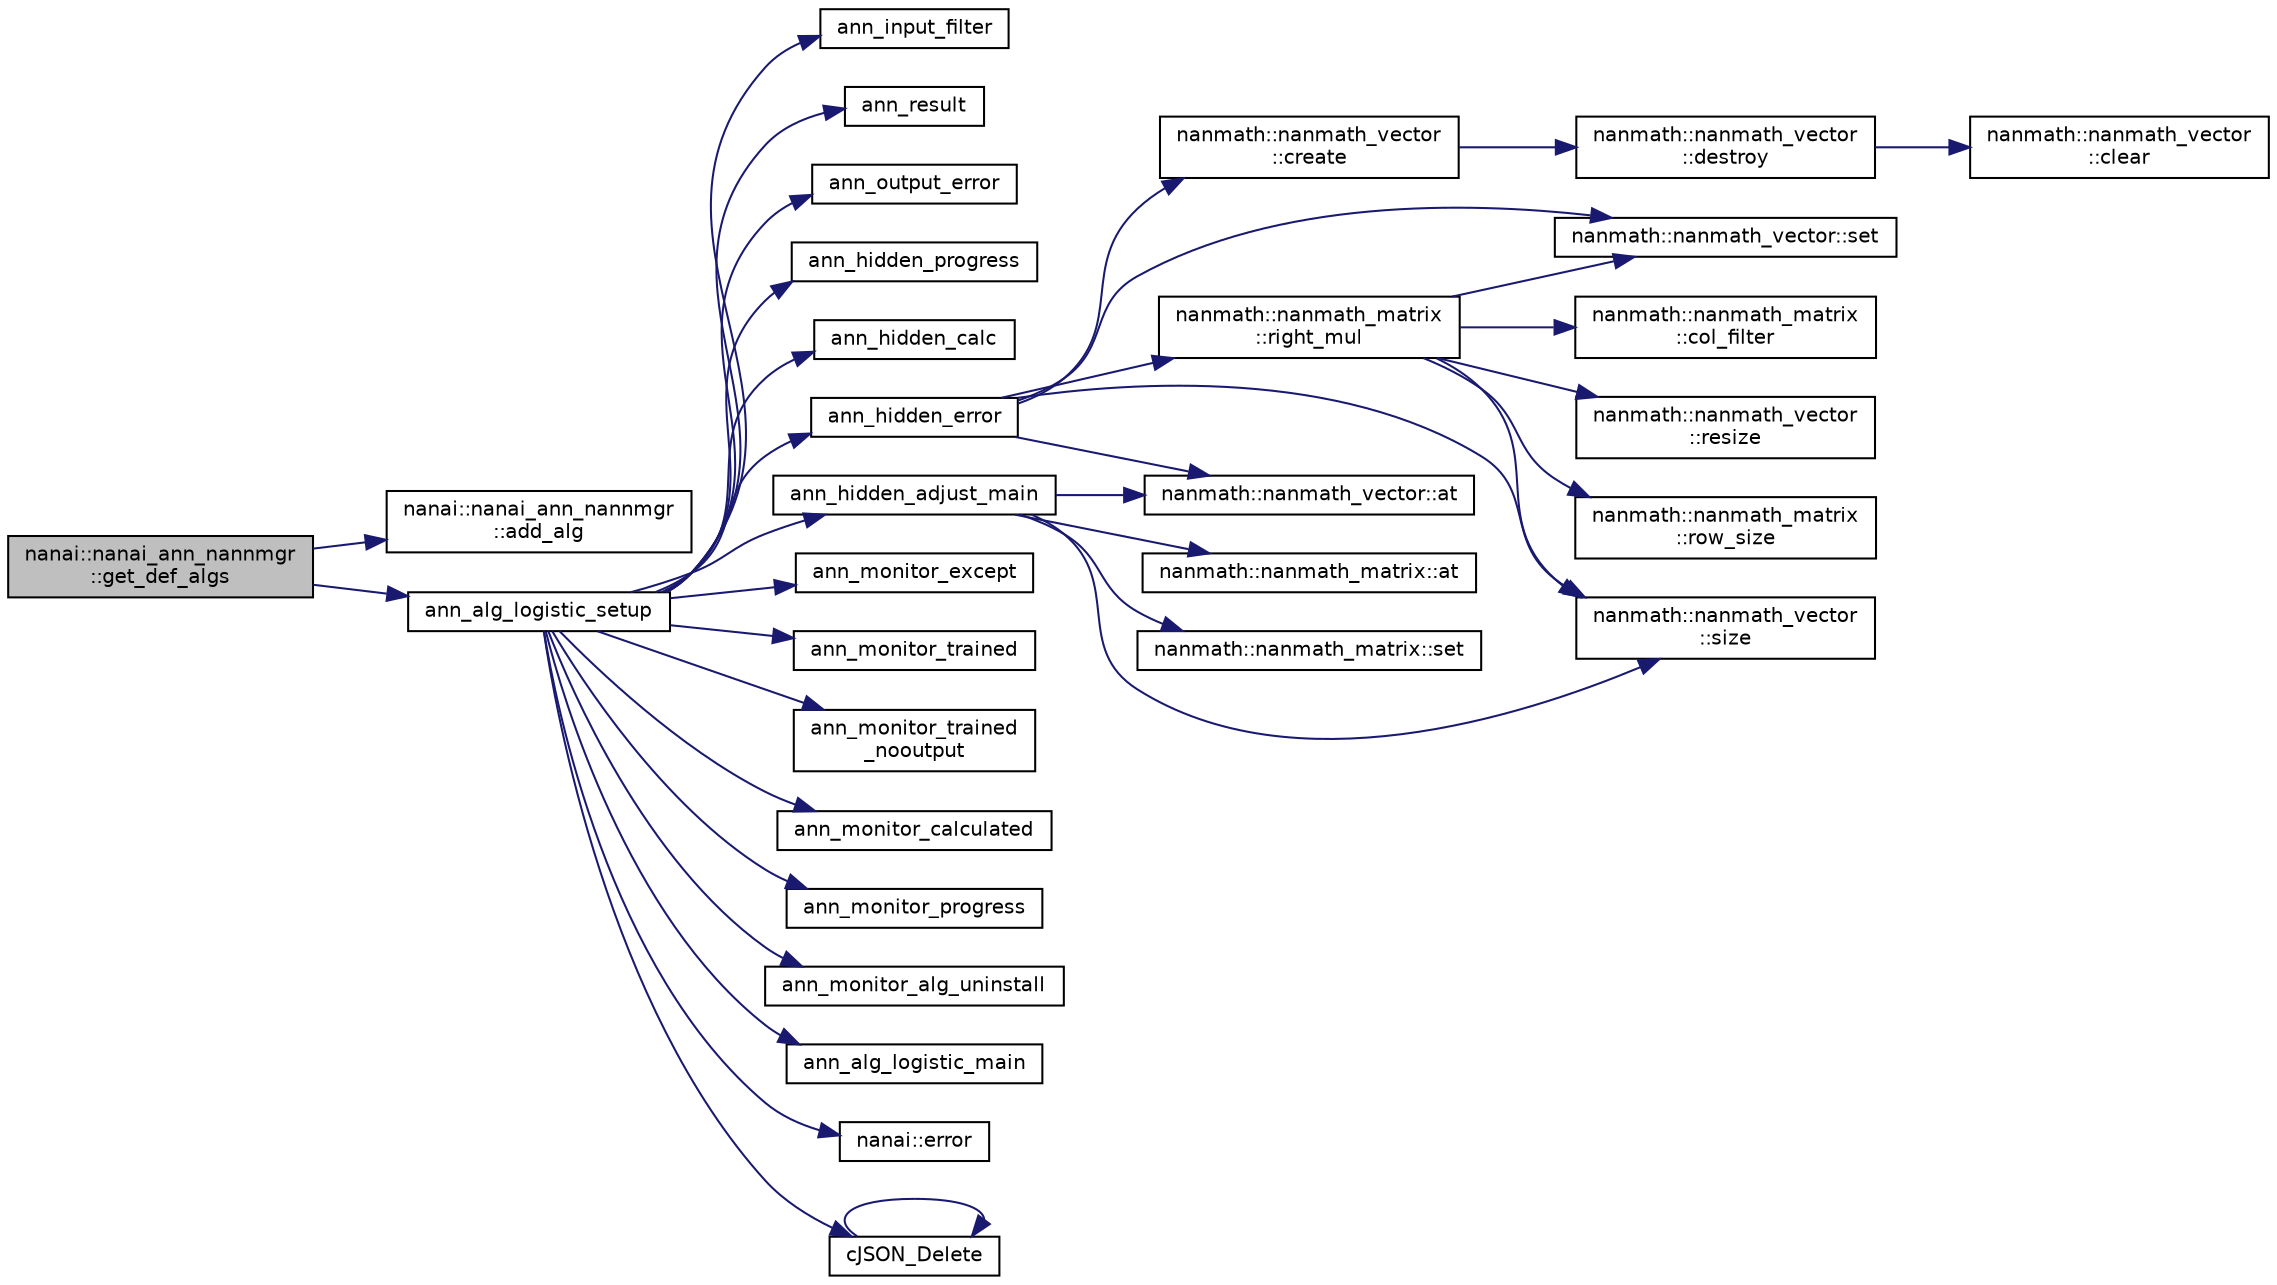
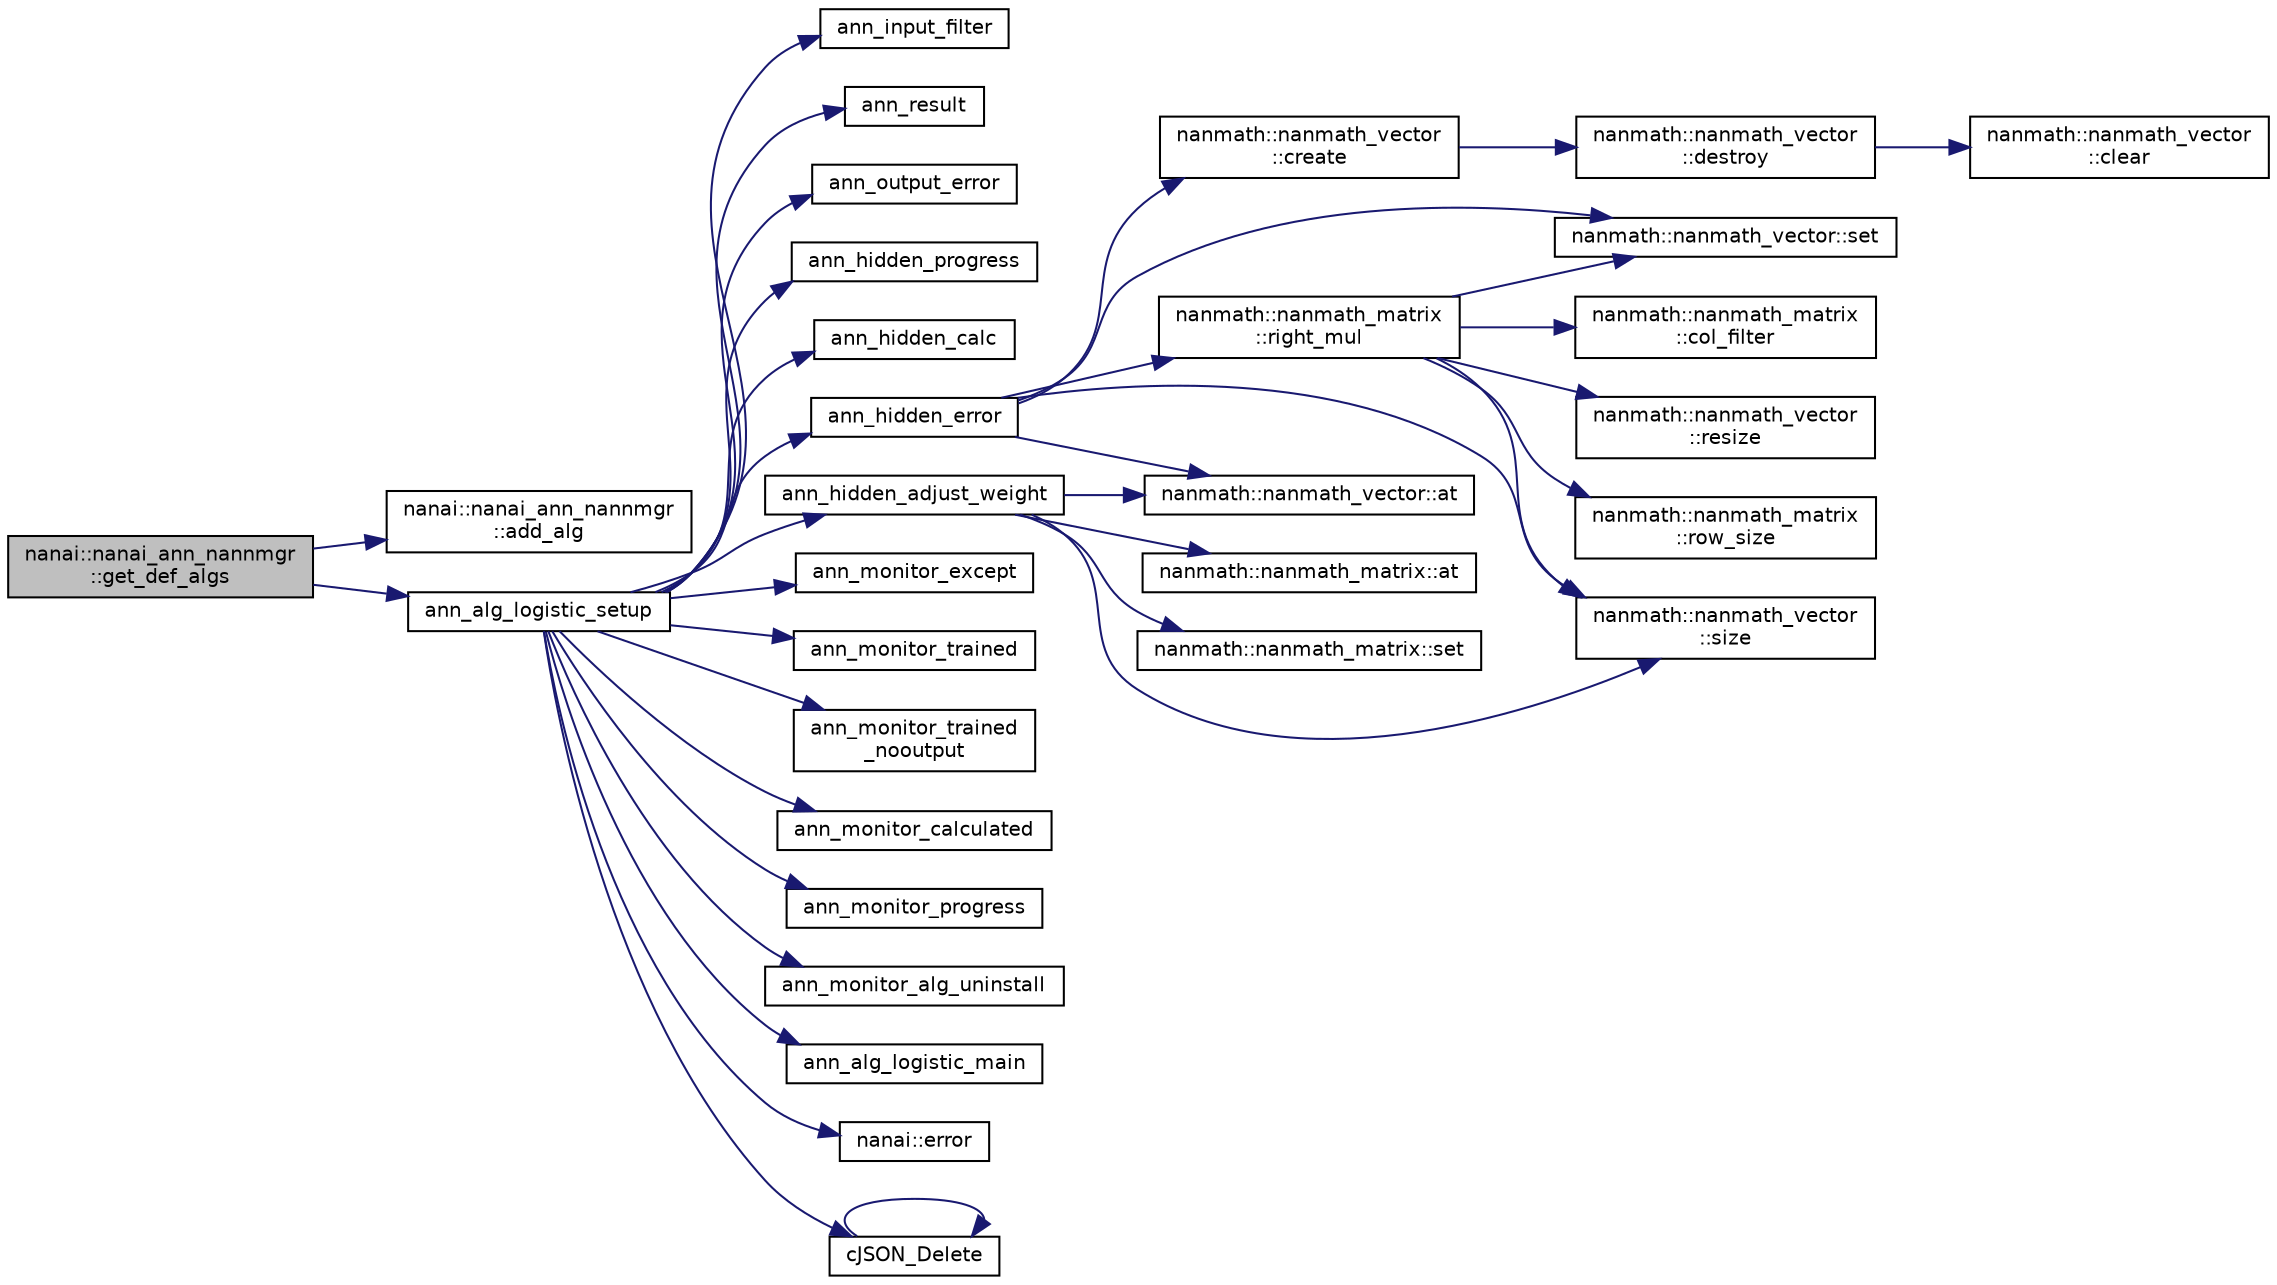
(914, 495) -> (914, 495)
